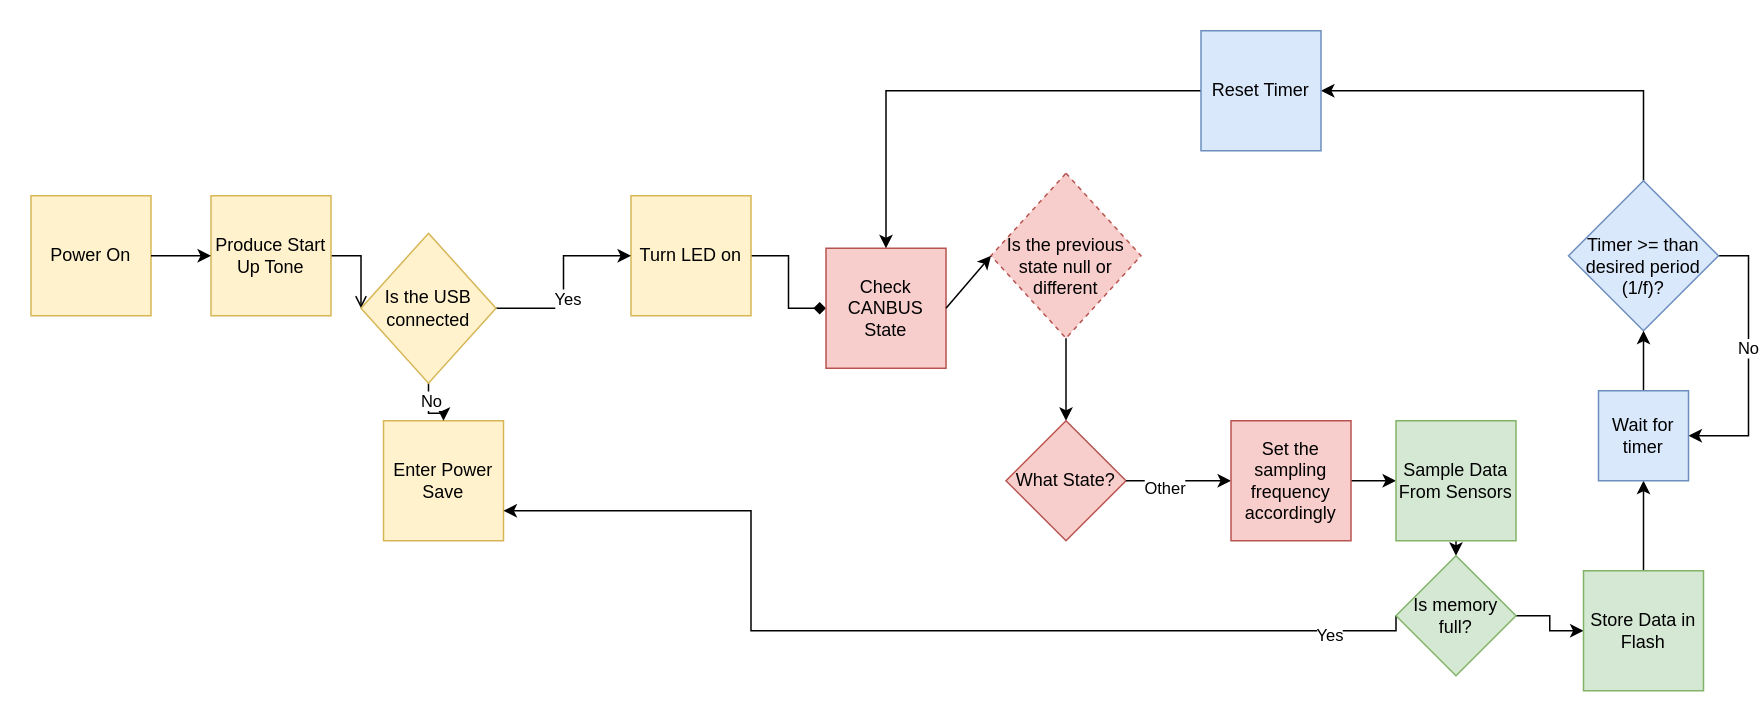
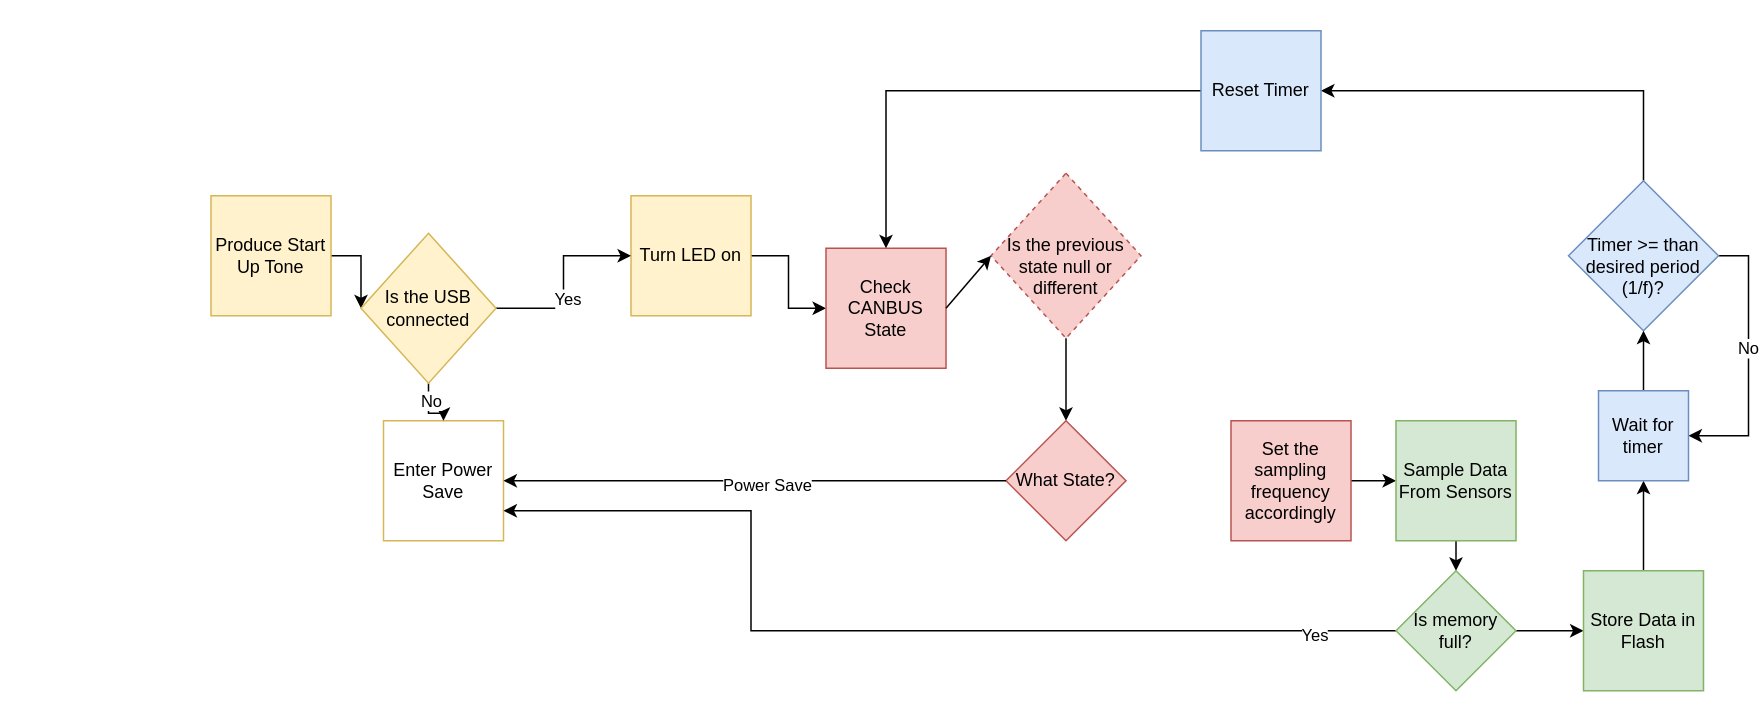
(91, 256) -> none
(176, 256) -> none
(361, 299) -> (361, 297)
(813, 308) -> (814, 308)
(443, 481) -> (443, 481)
none -> (759, 481)
(1145, 481) -> none
(1456, 616) -> (1456, 631)
